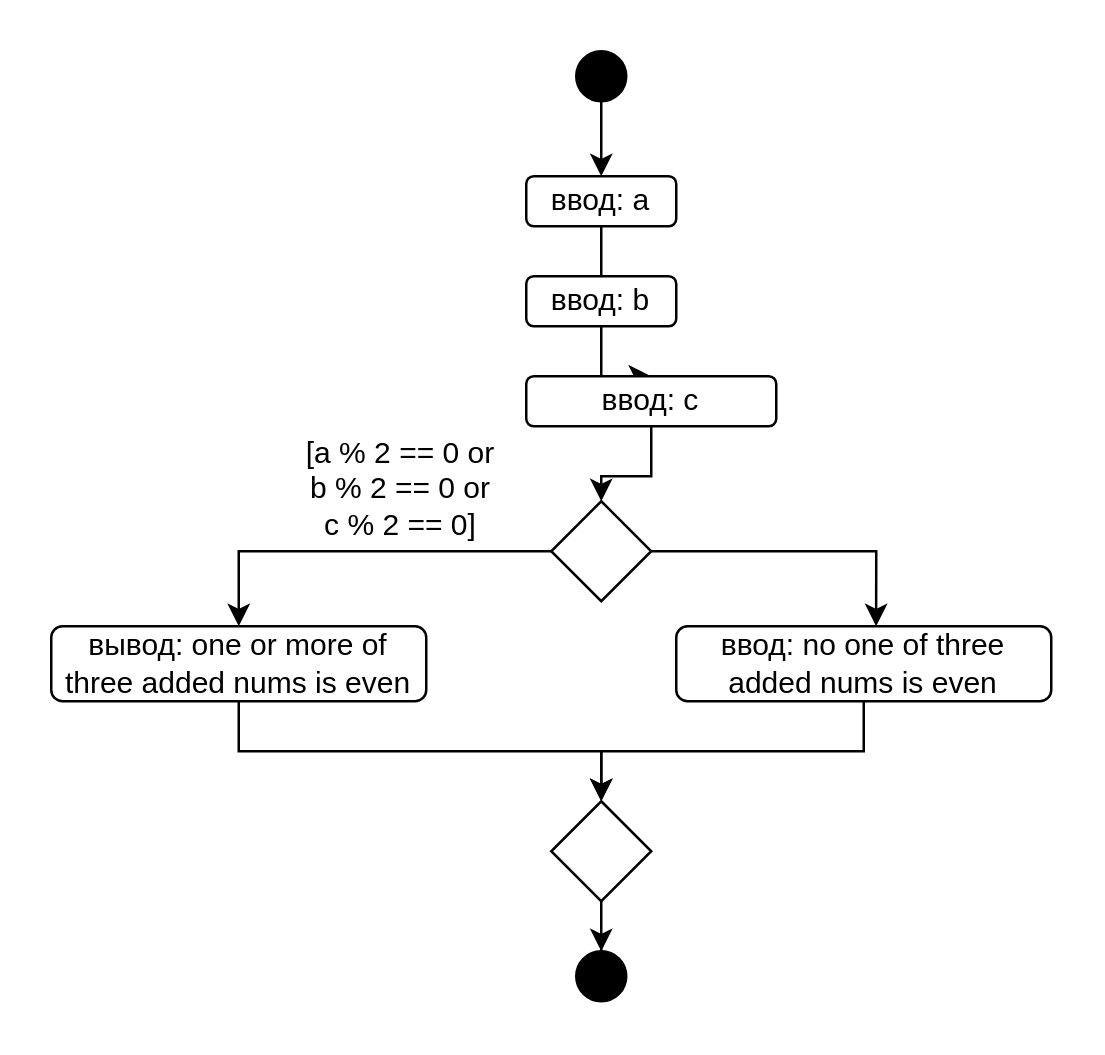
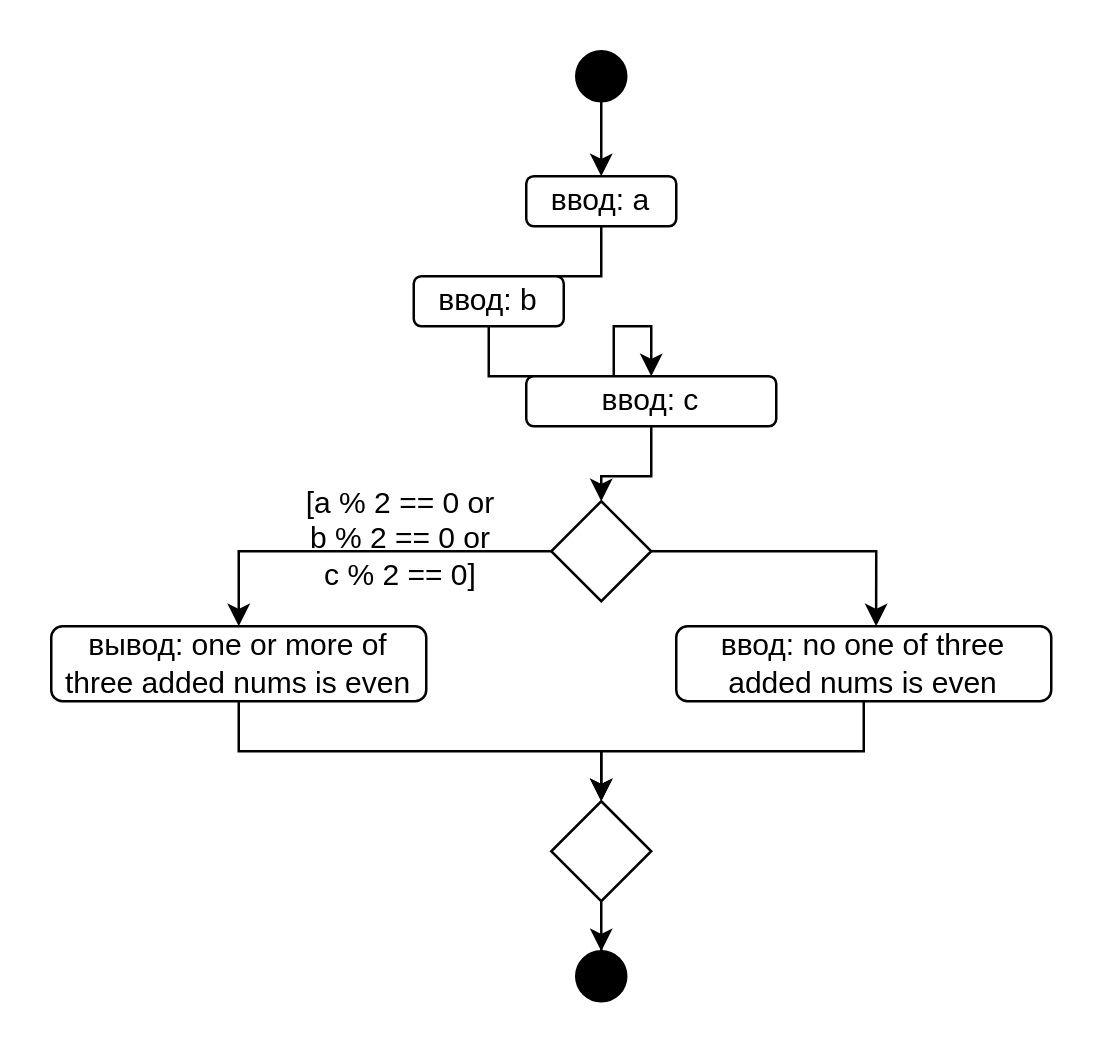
(601, 301) -> (489, 301)
(401, 489) -> (401, 539)
